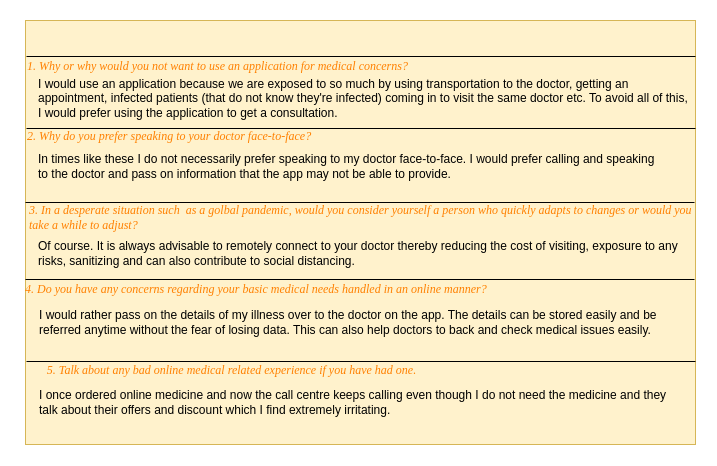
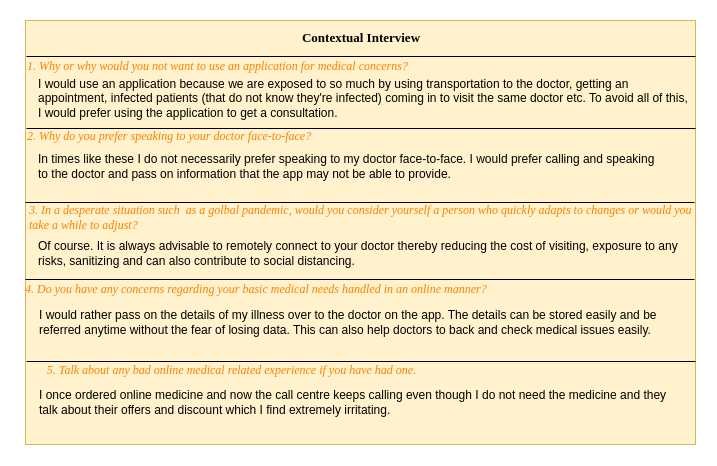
none -> (362, 38)
